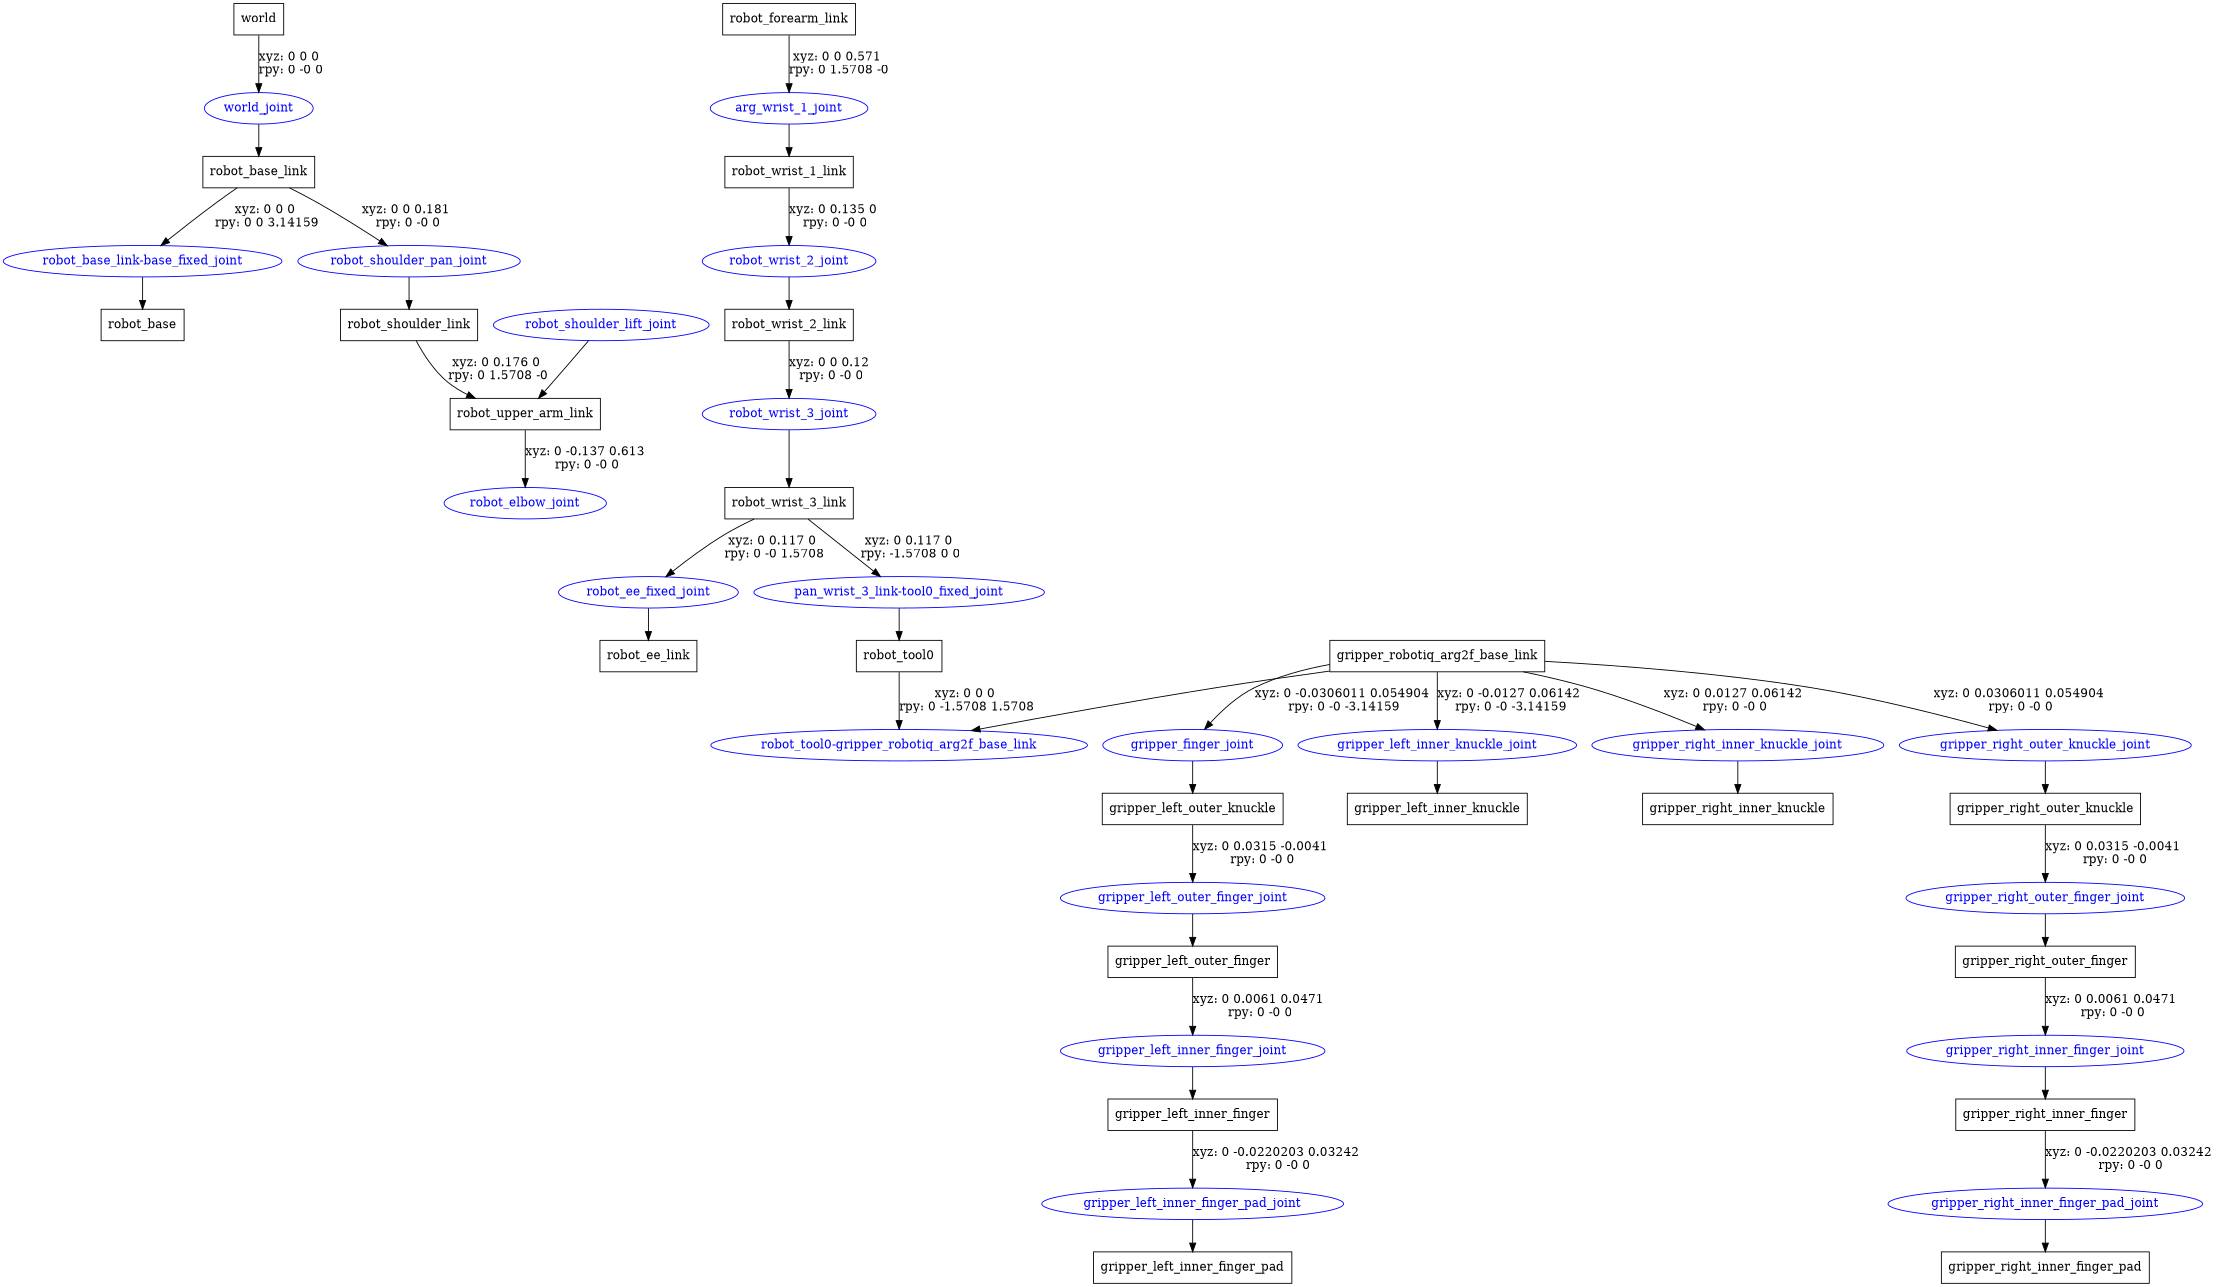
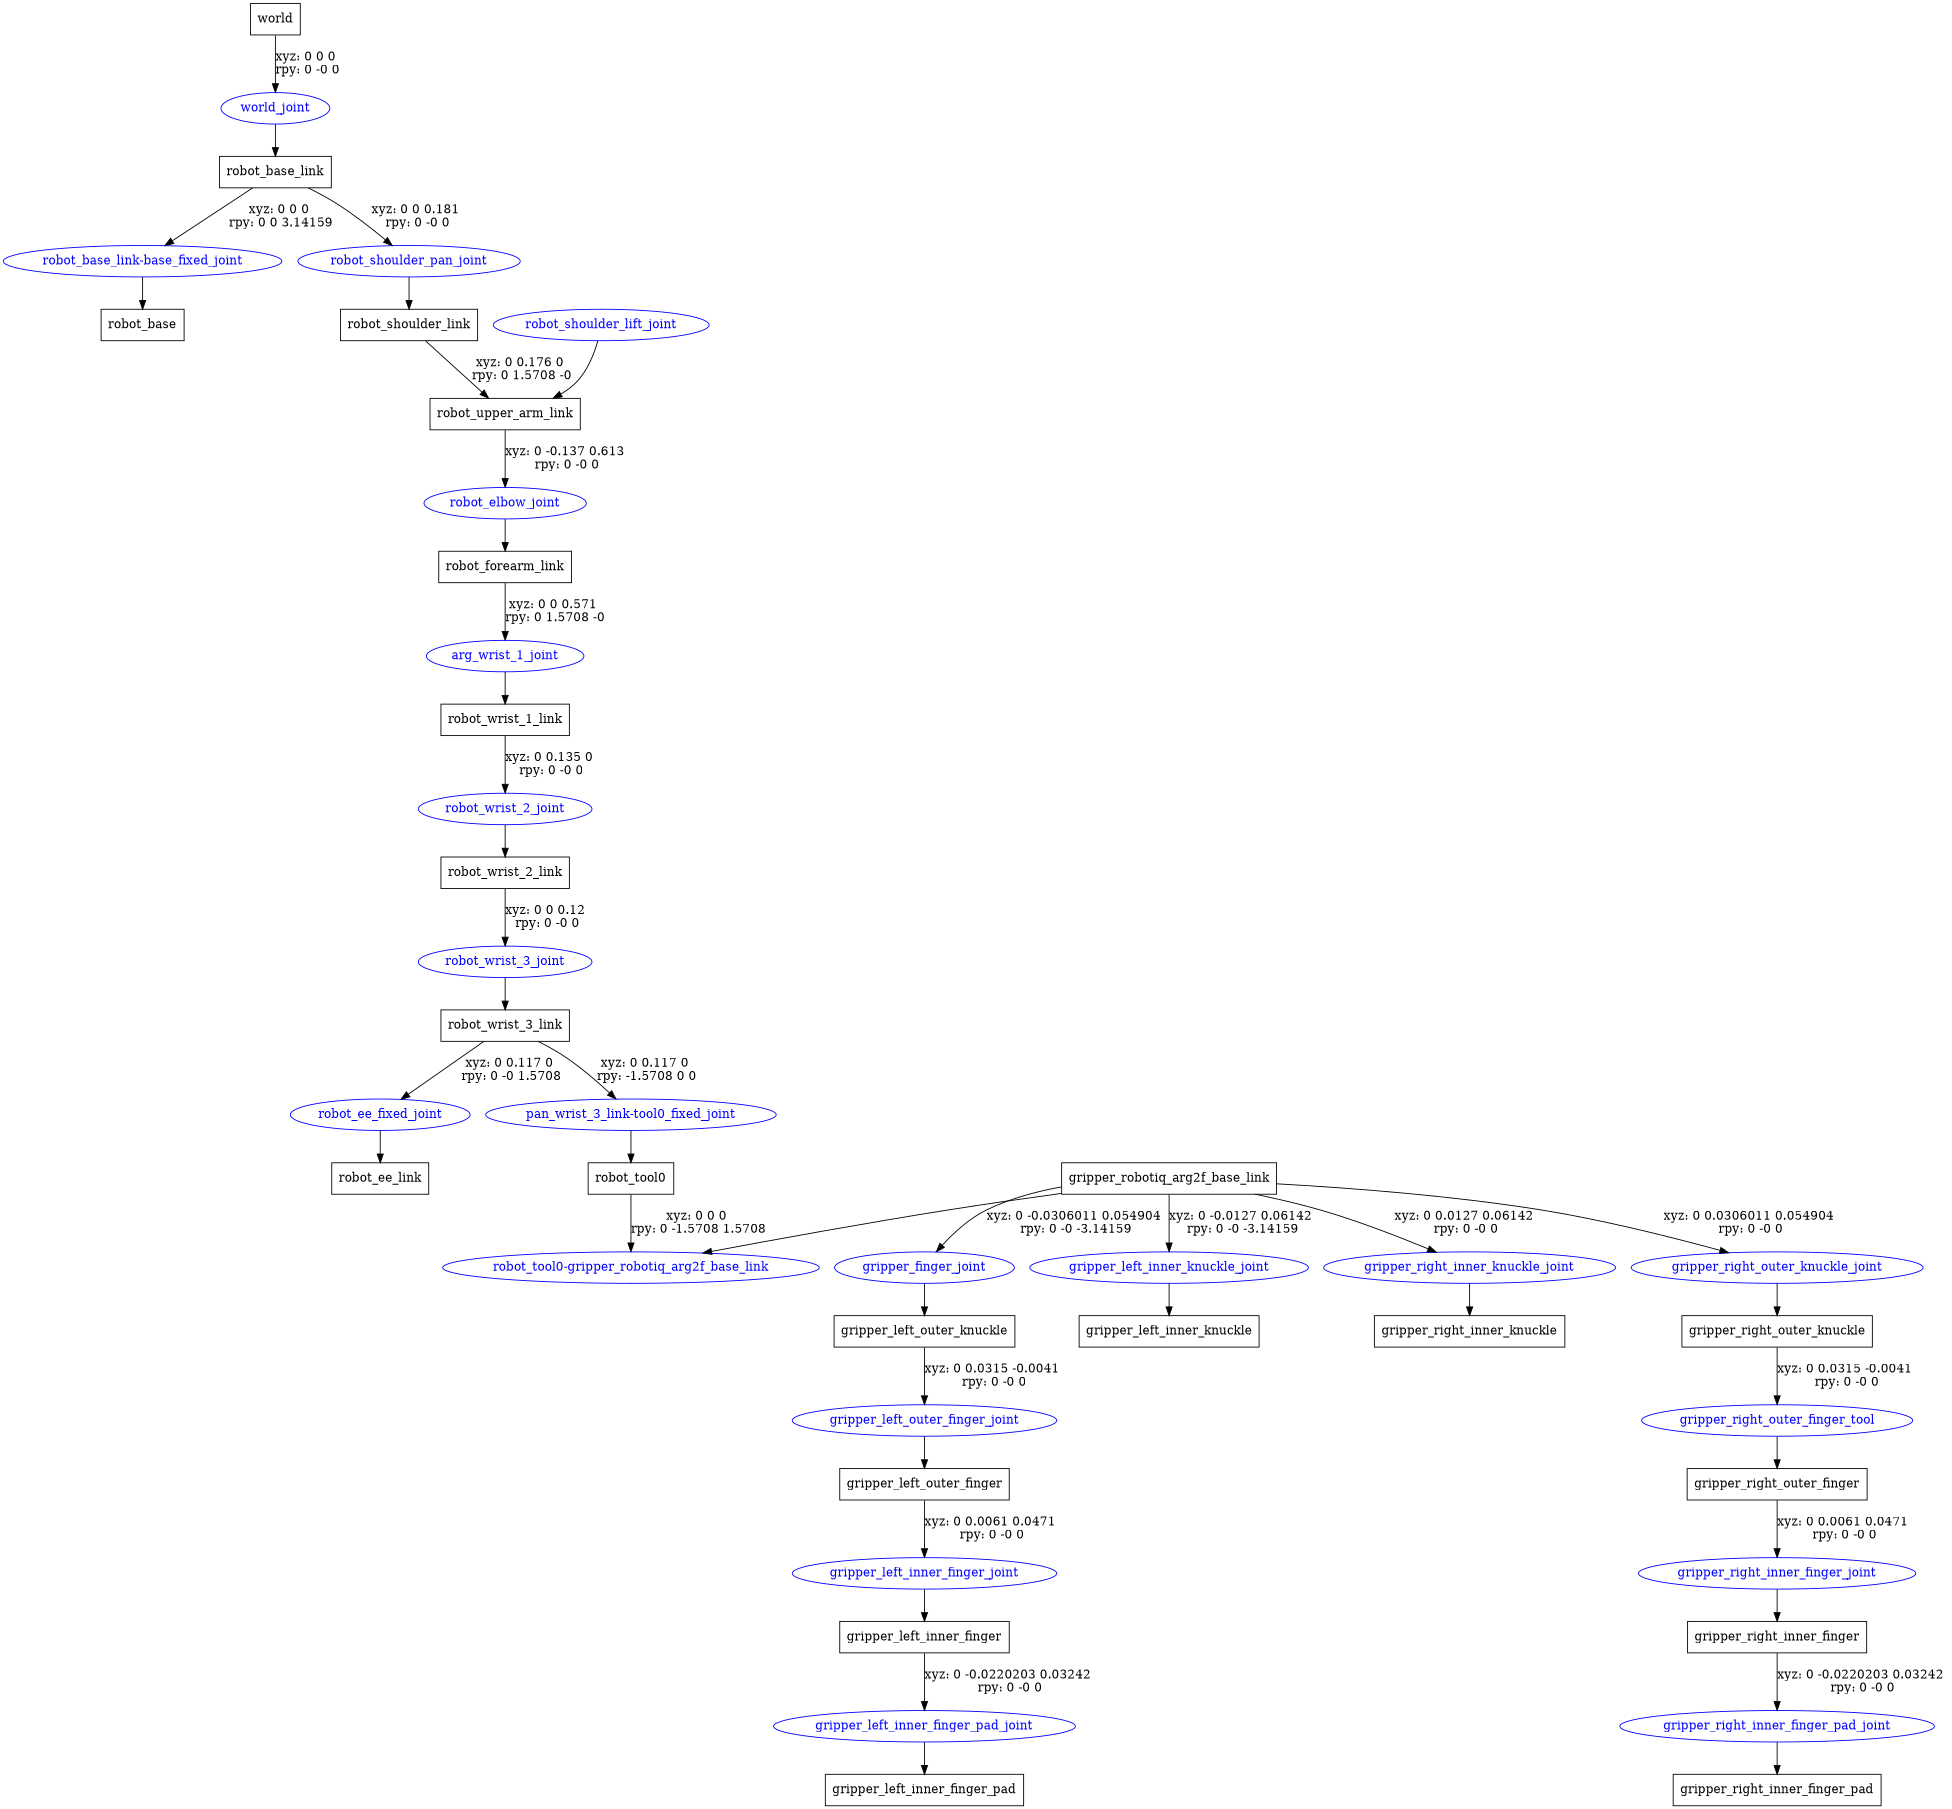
none -> (505, 531)
(2045, 898) -> (1777, 1420)
